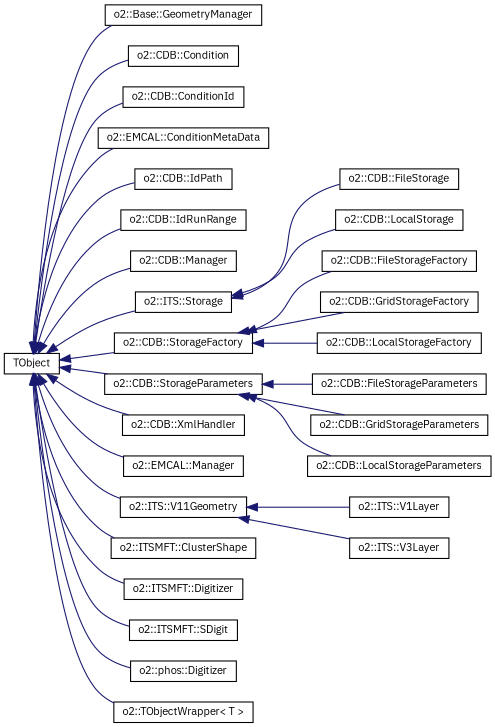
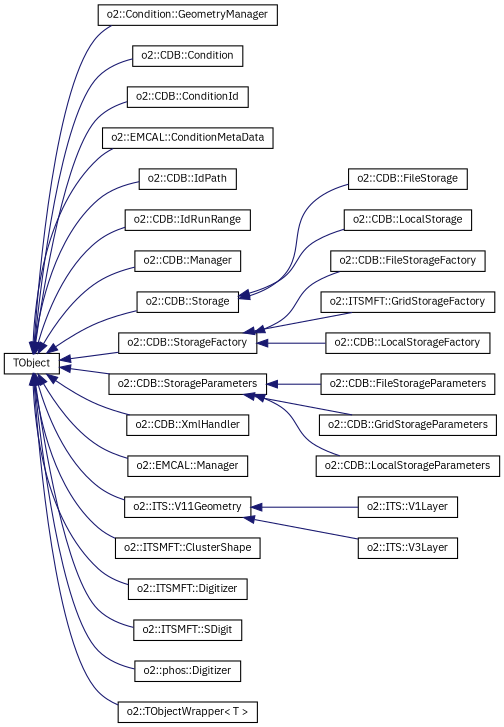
(183, 15) -> (188, 15)
(183, 302) -> (188, 302)
(399, 302) -> (408, 302)
